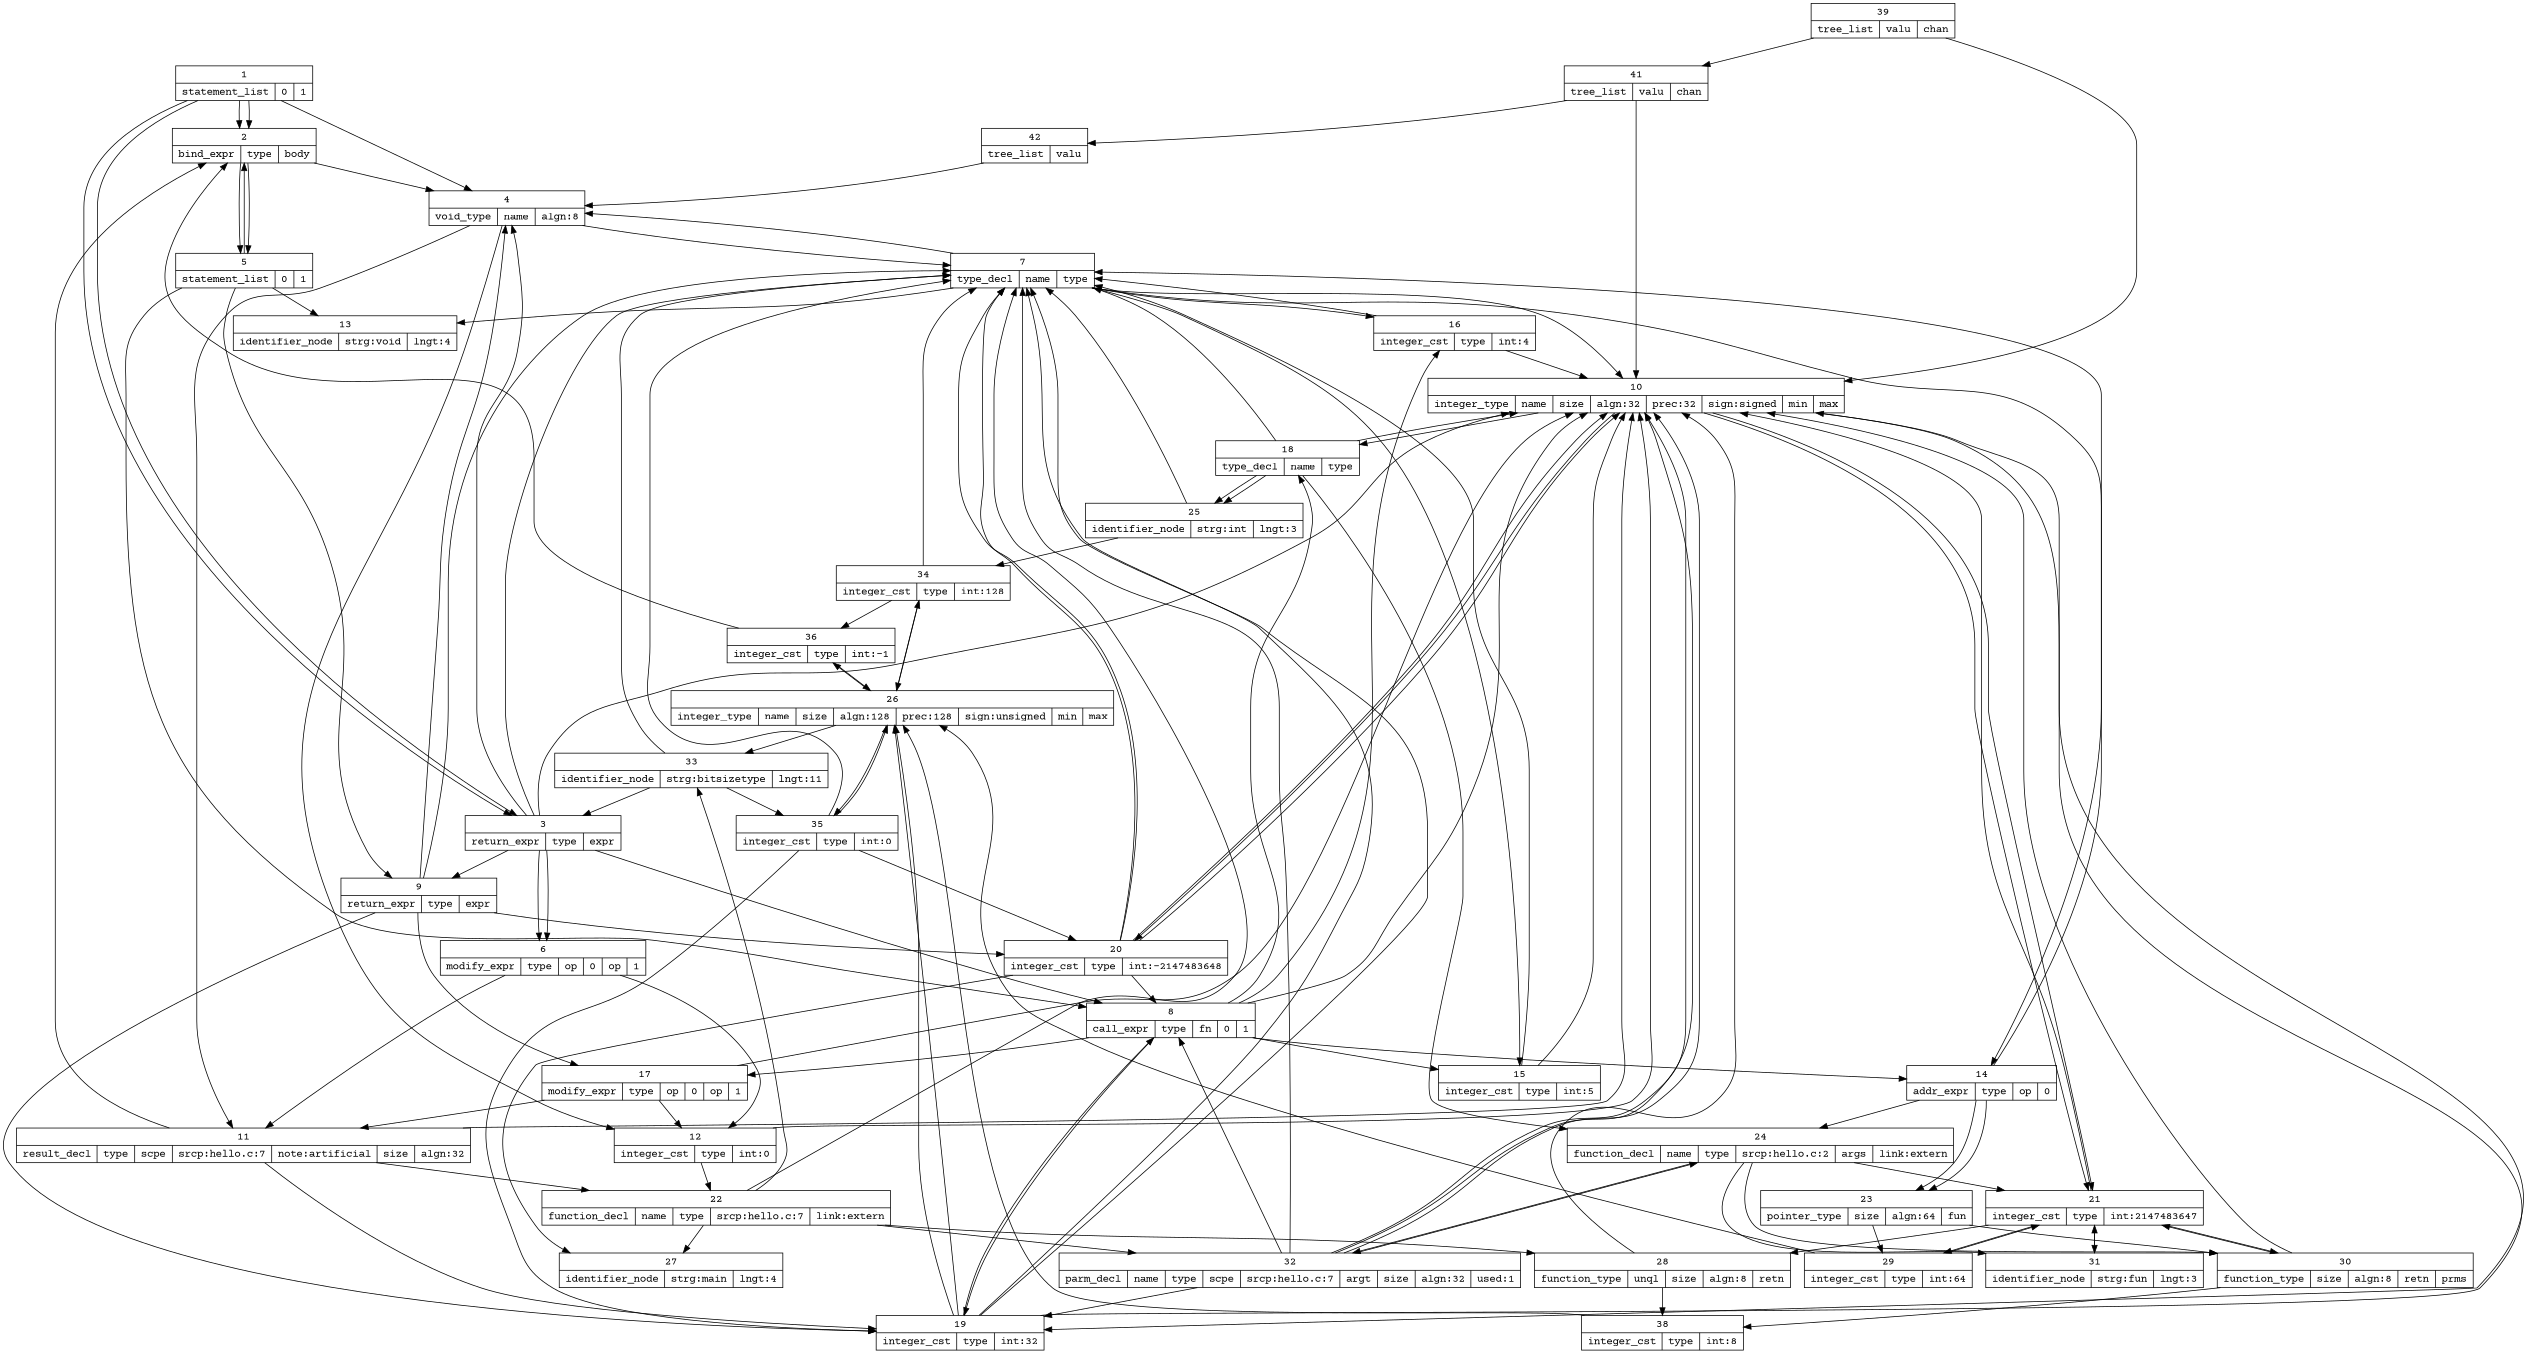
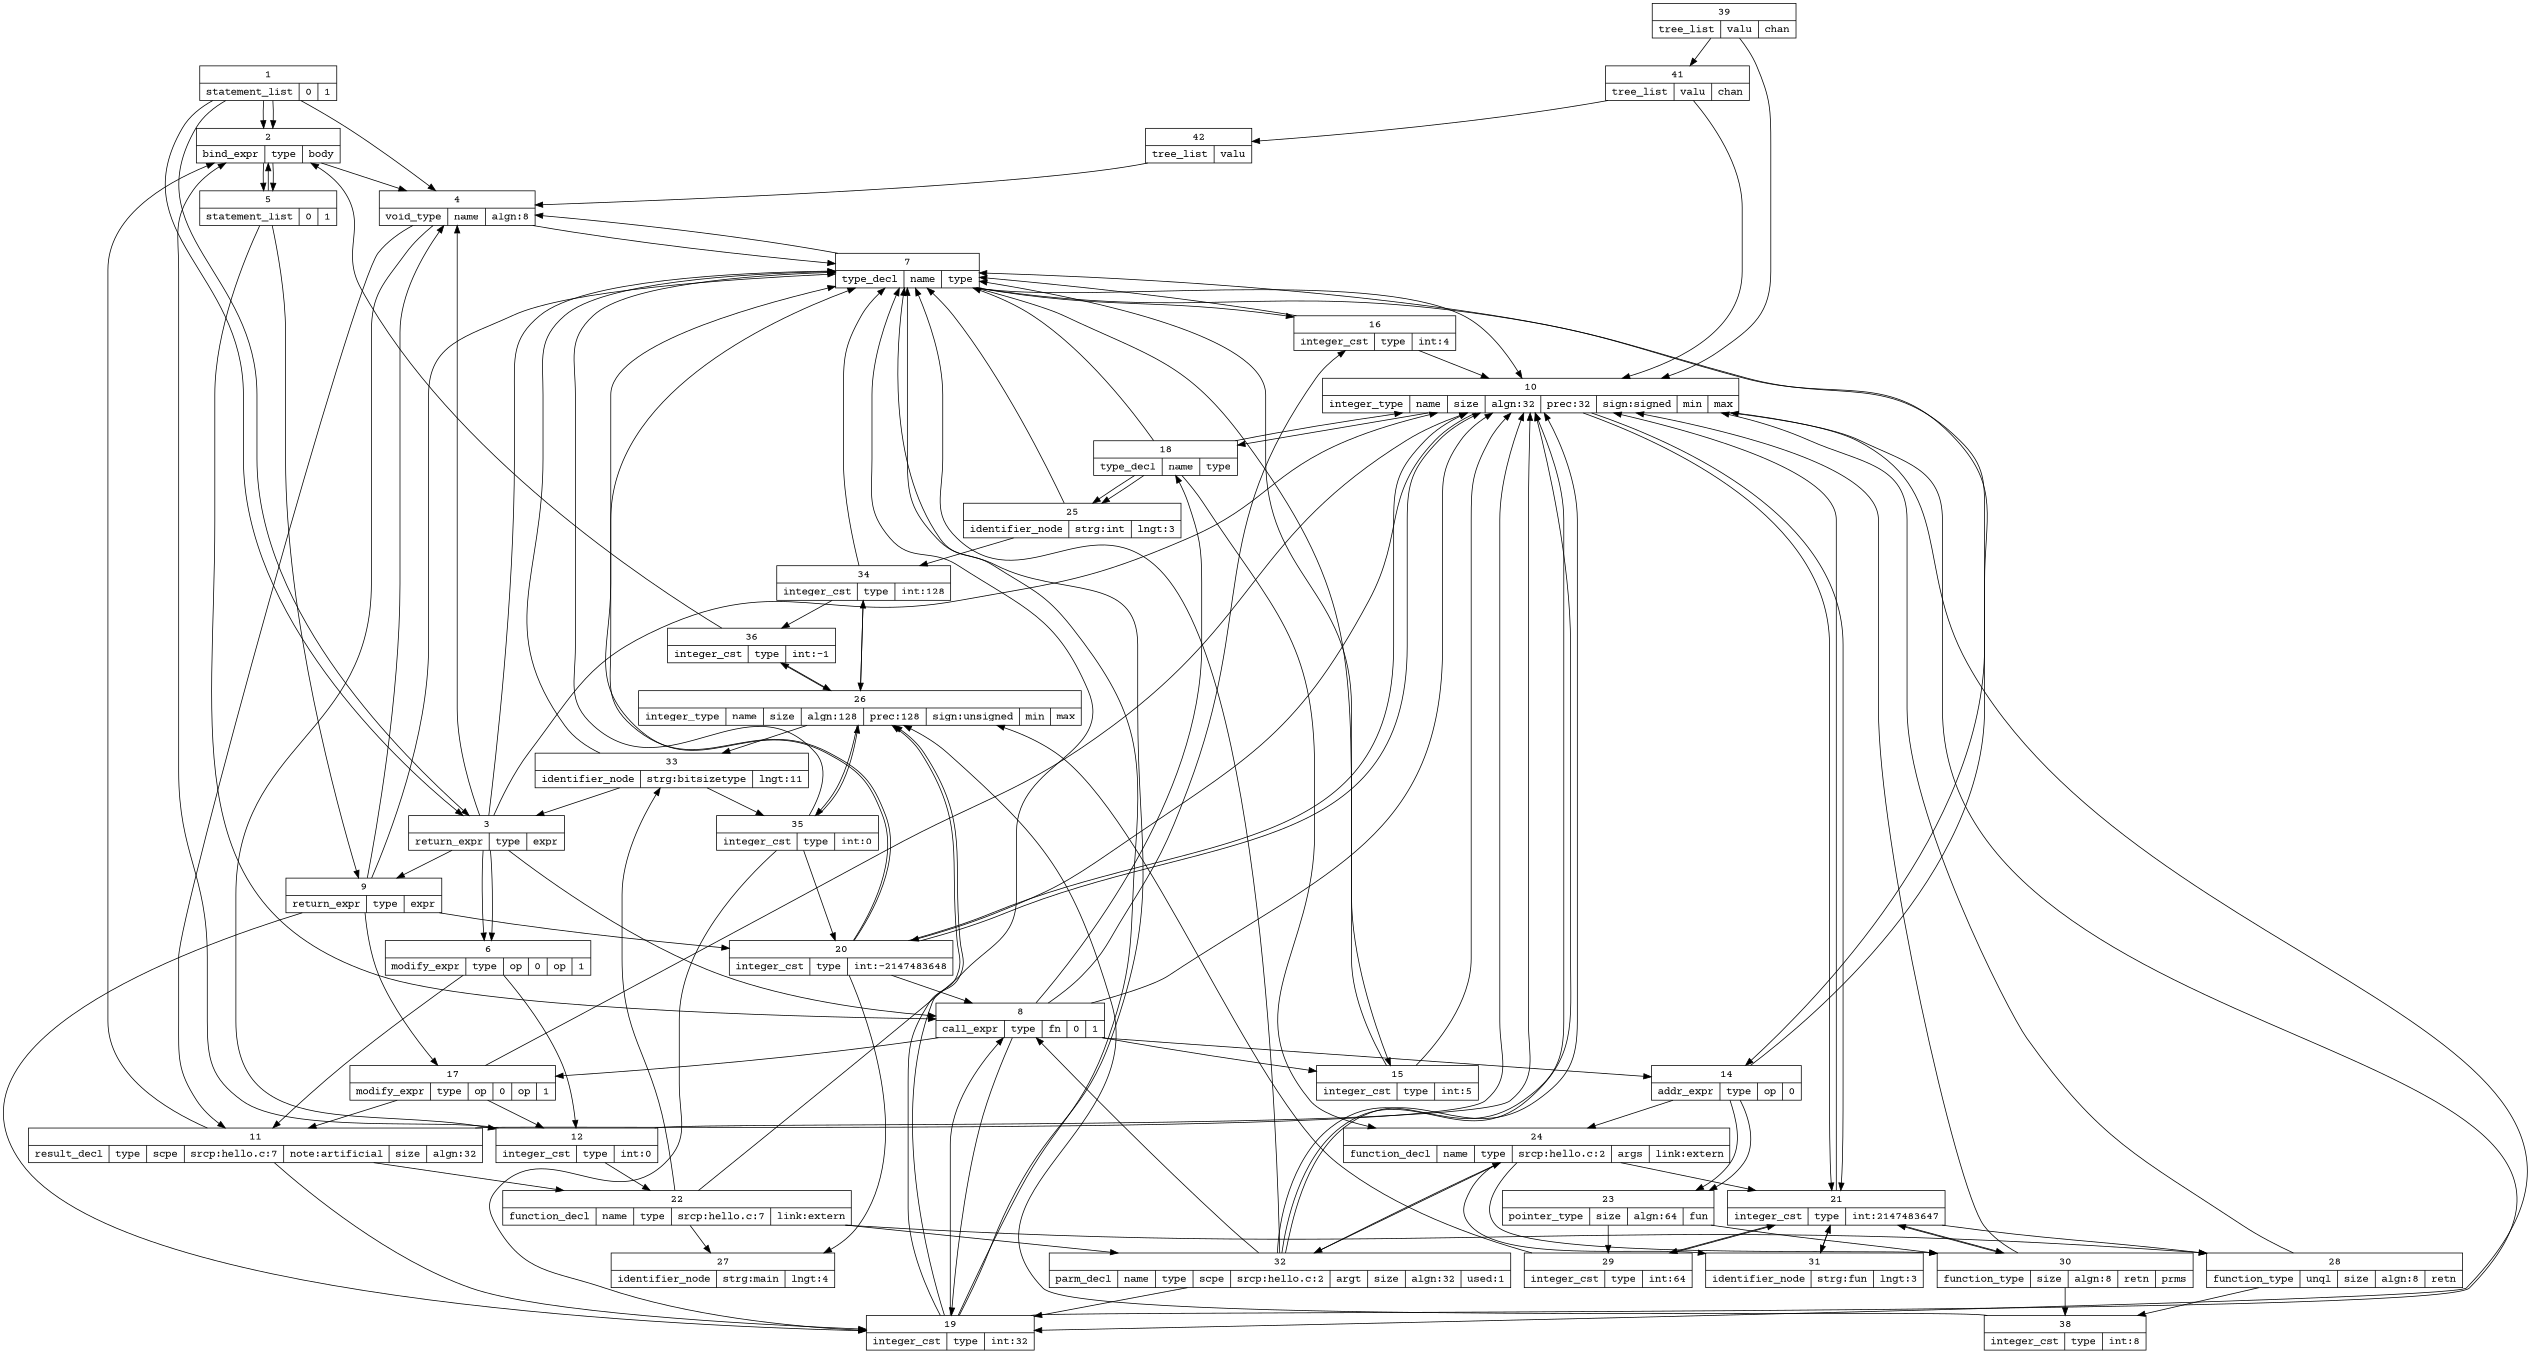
(345, 333) -> none
none -> (179, 764)
(1290, 1279) -> (1280, 1279)
